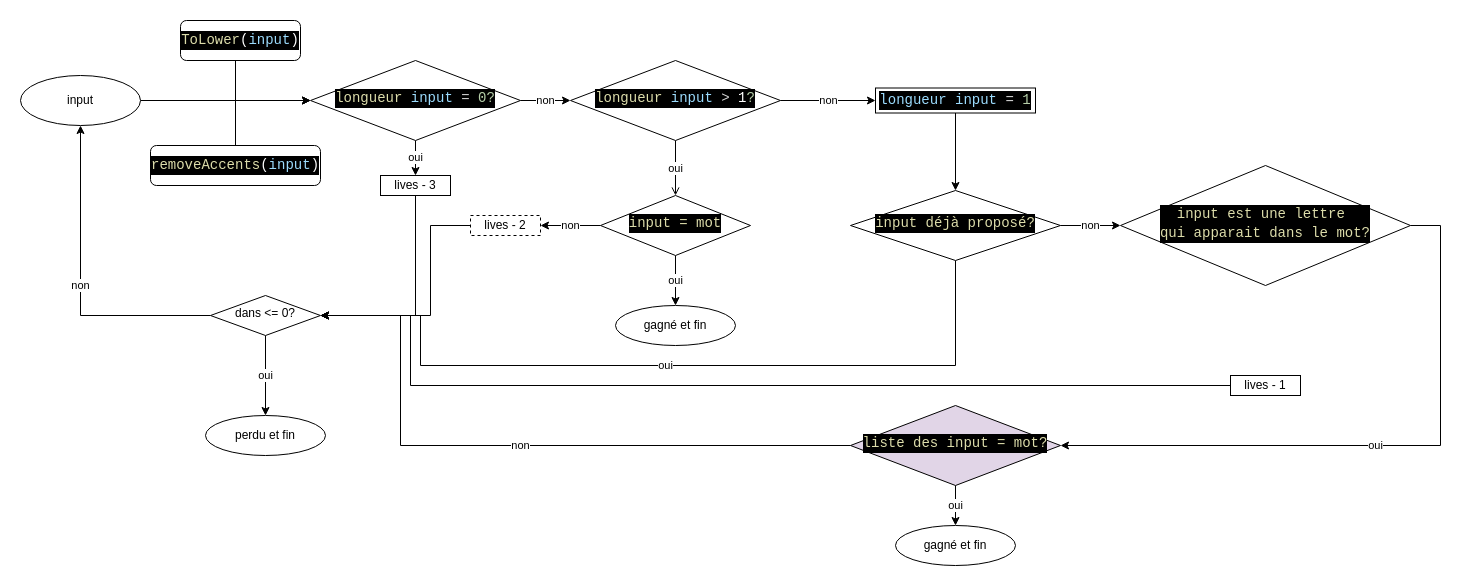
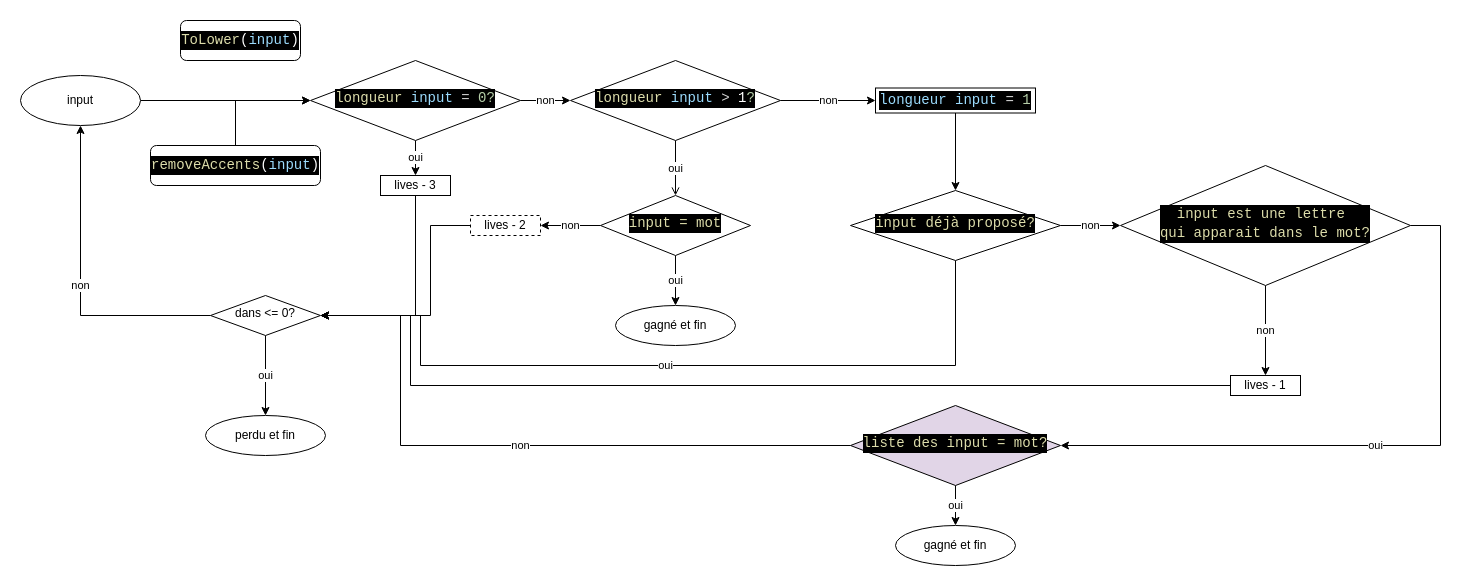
(236, 80) -> none
none -> (1266, 327)
